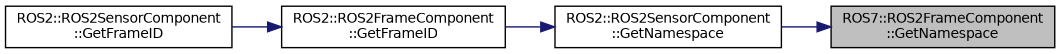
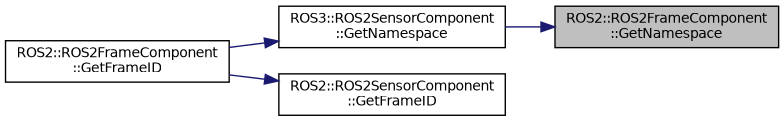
(250, 27) -> (247, 77)
(668, 27) -> (392, 27)
(943, 27) -> (667, 27)
